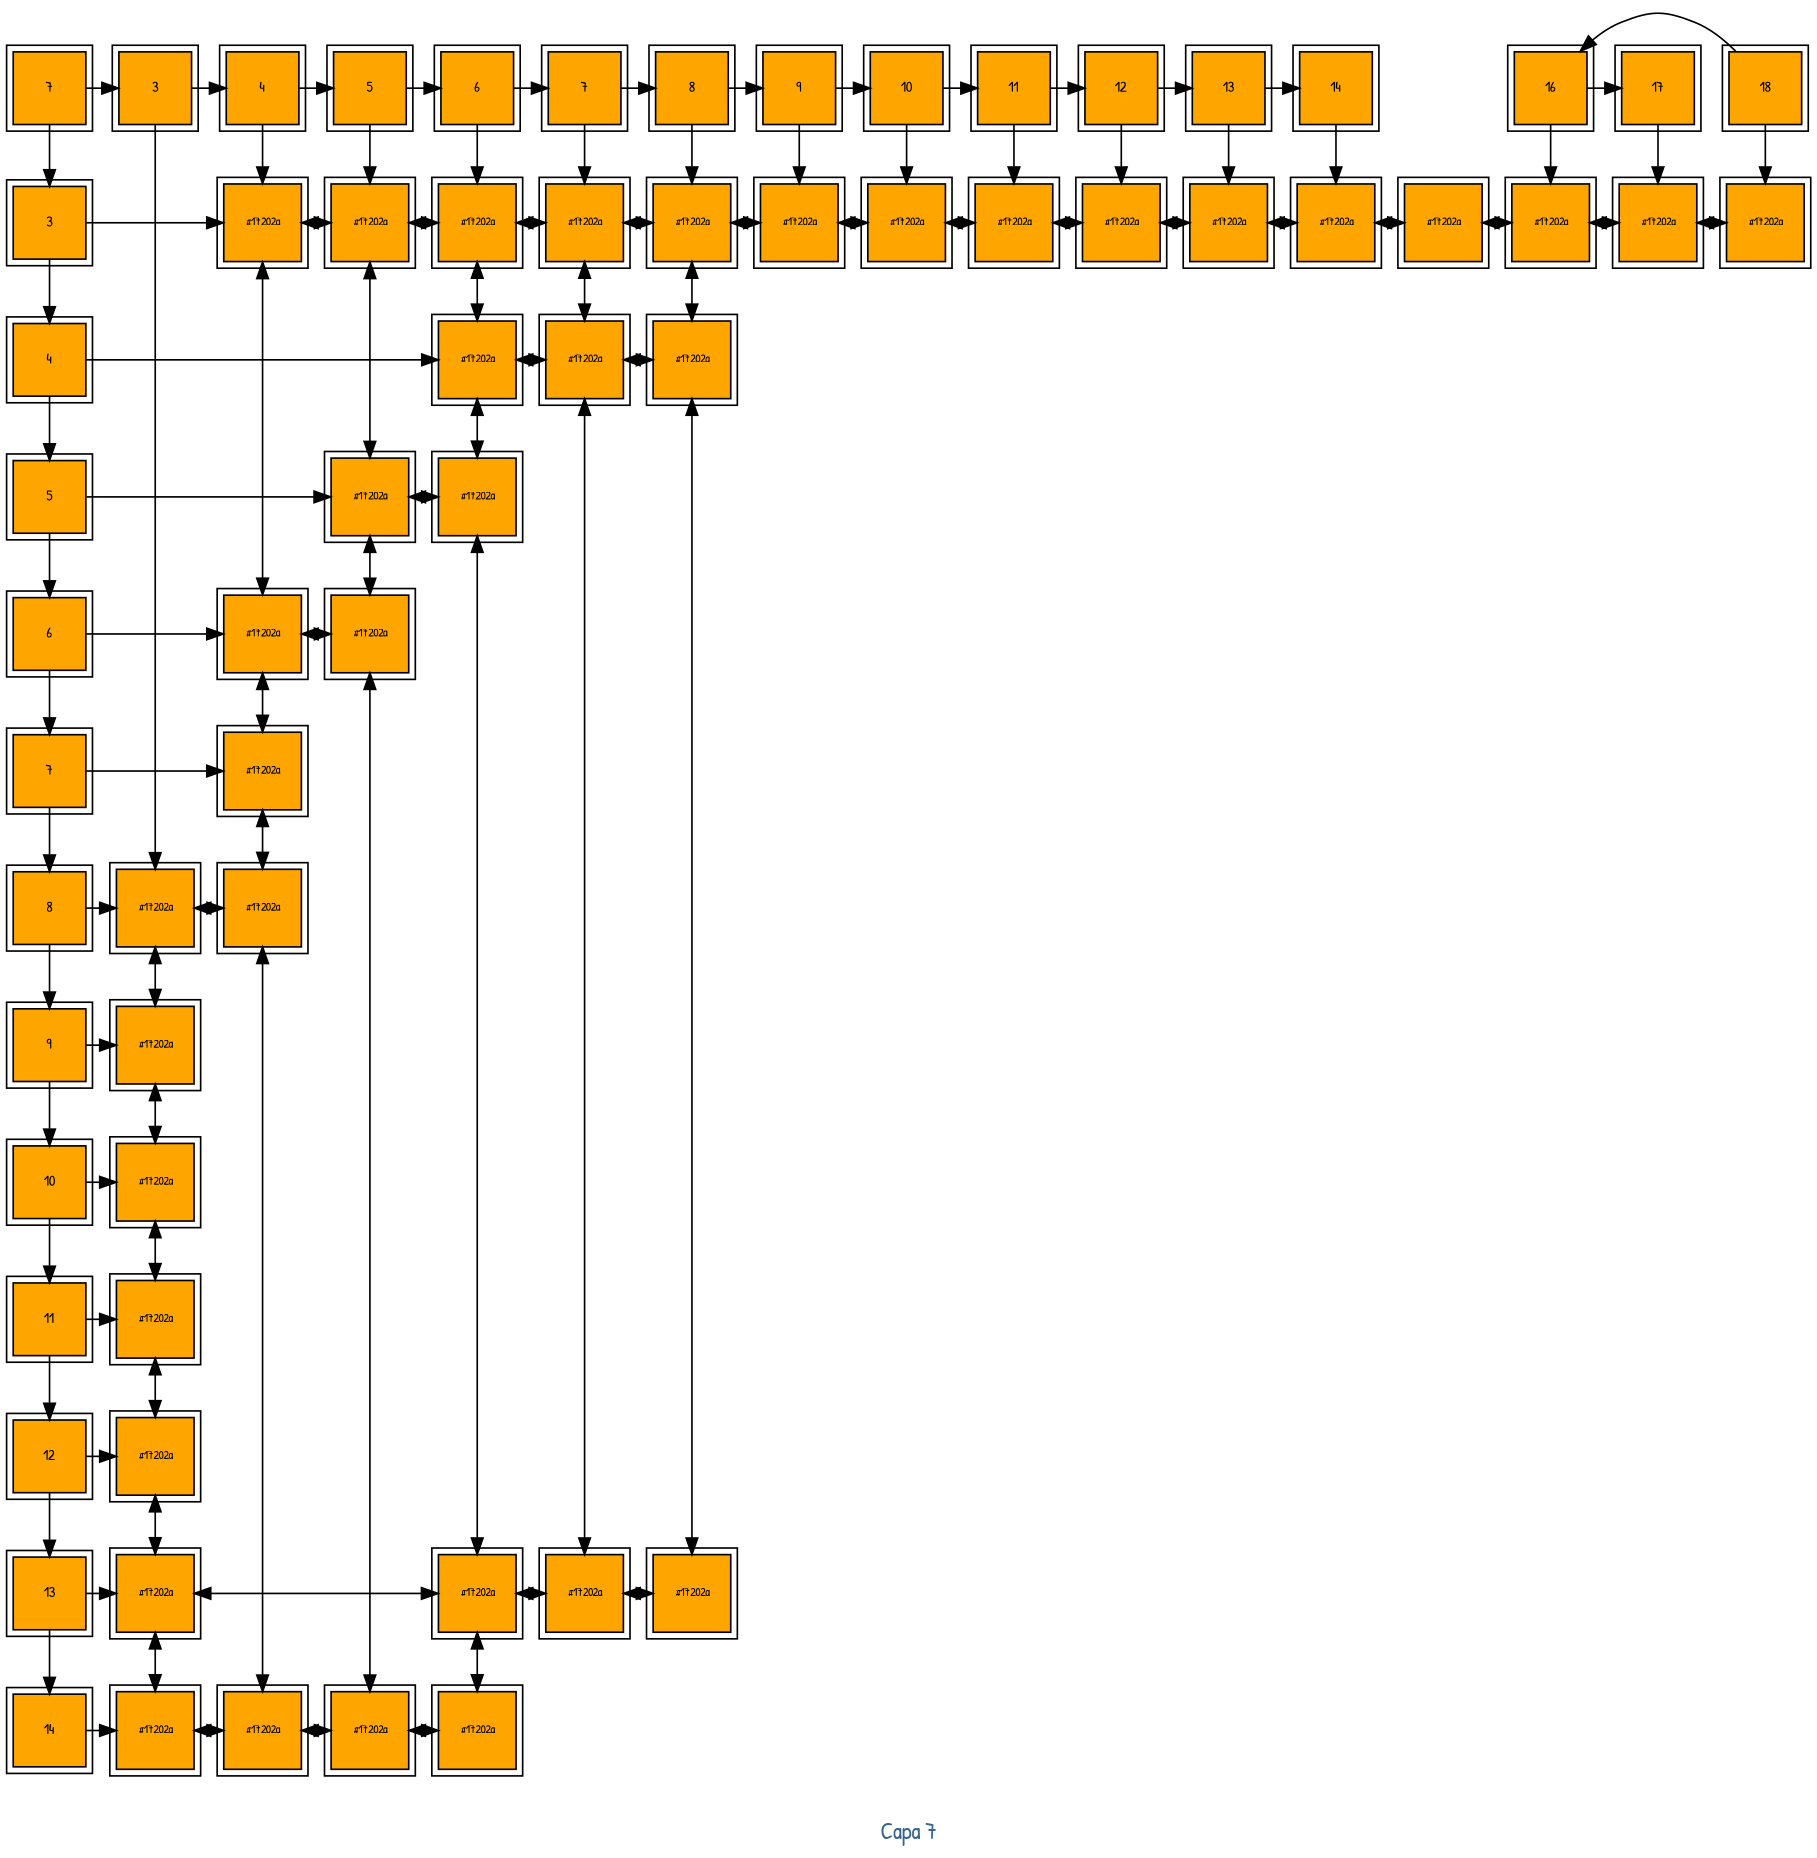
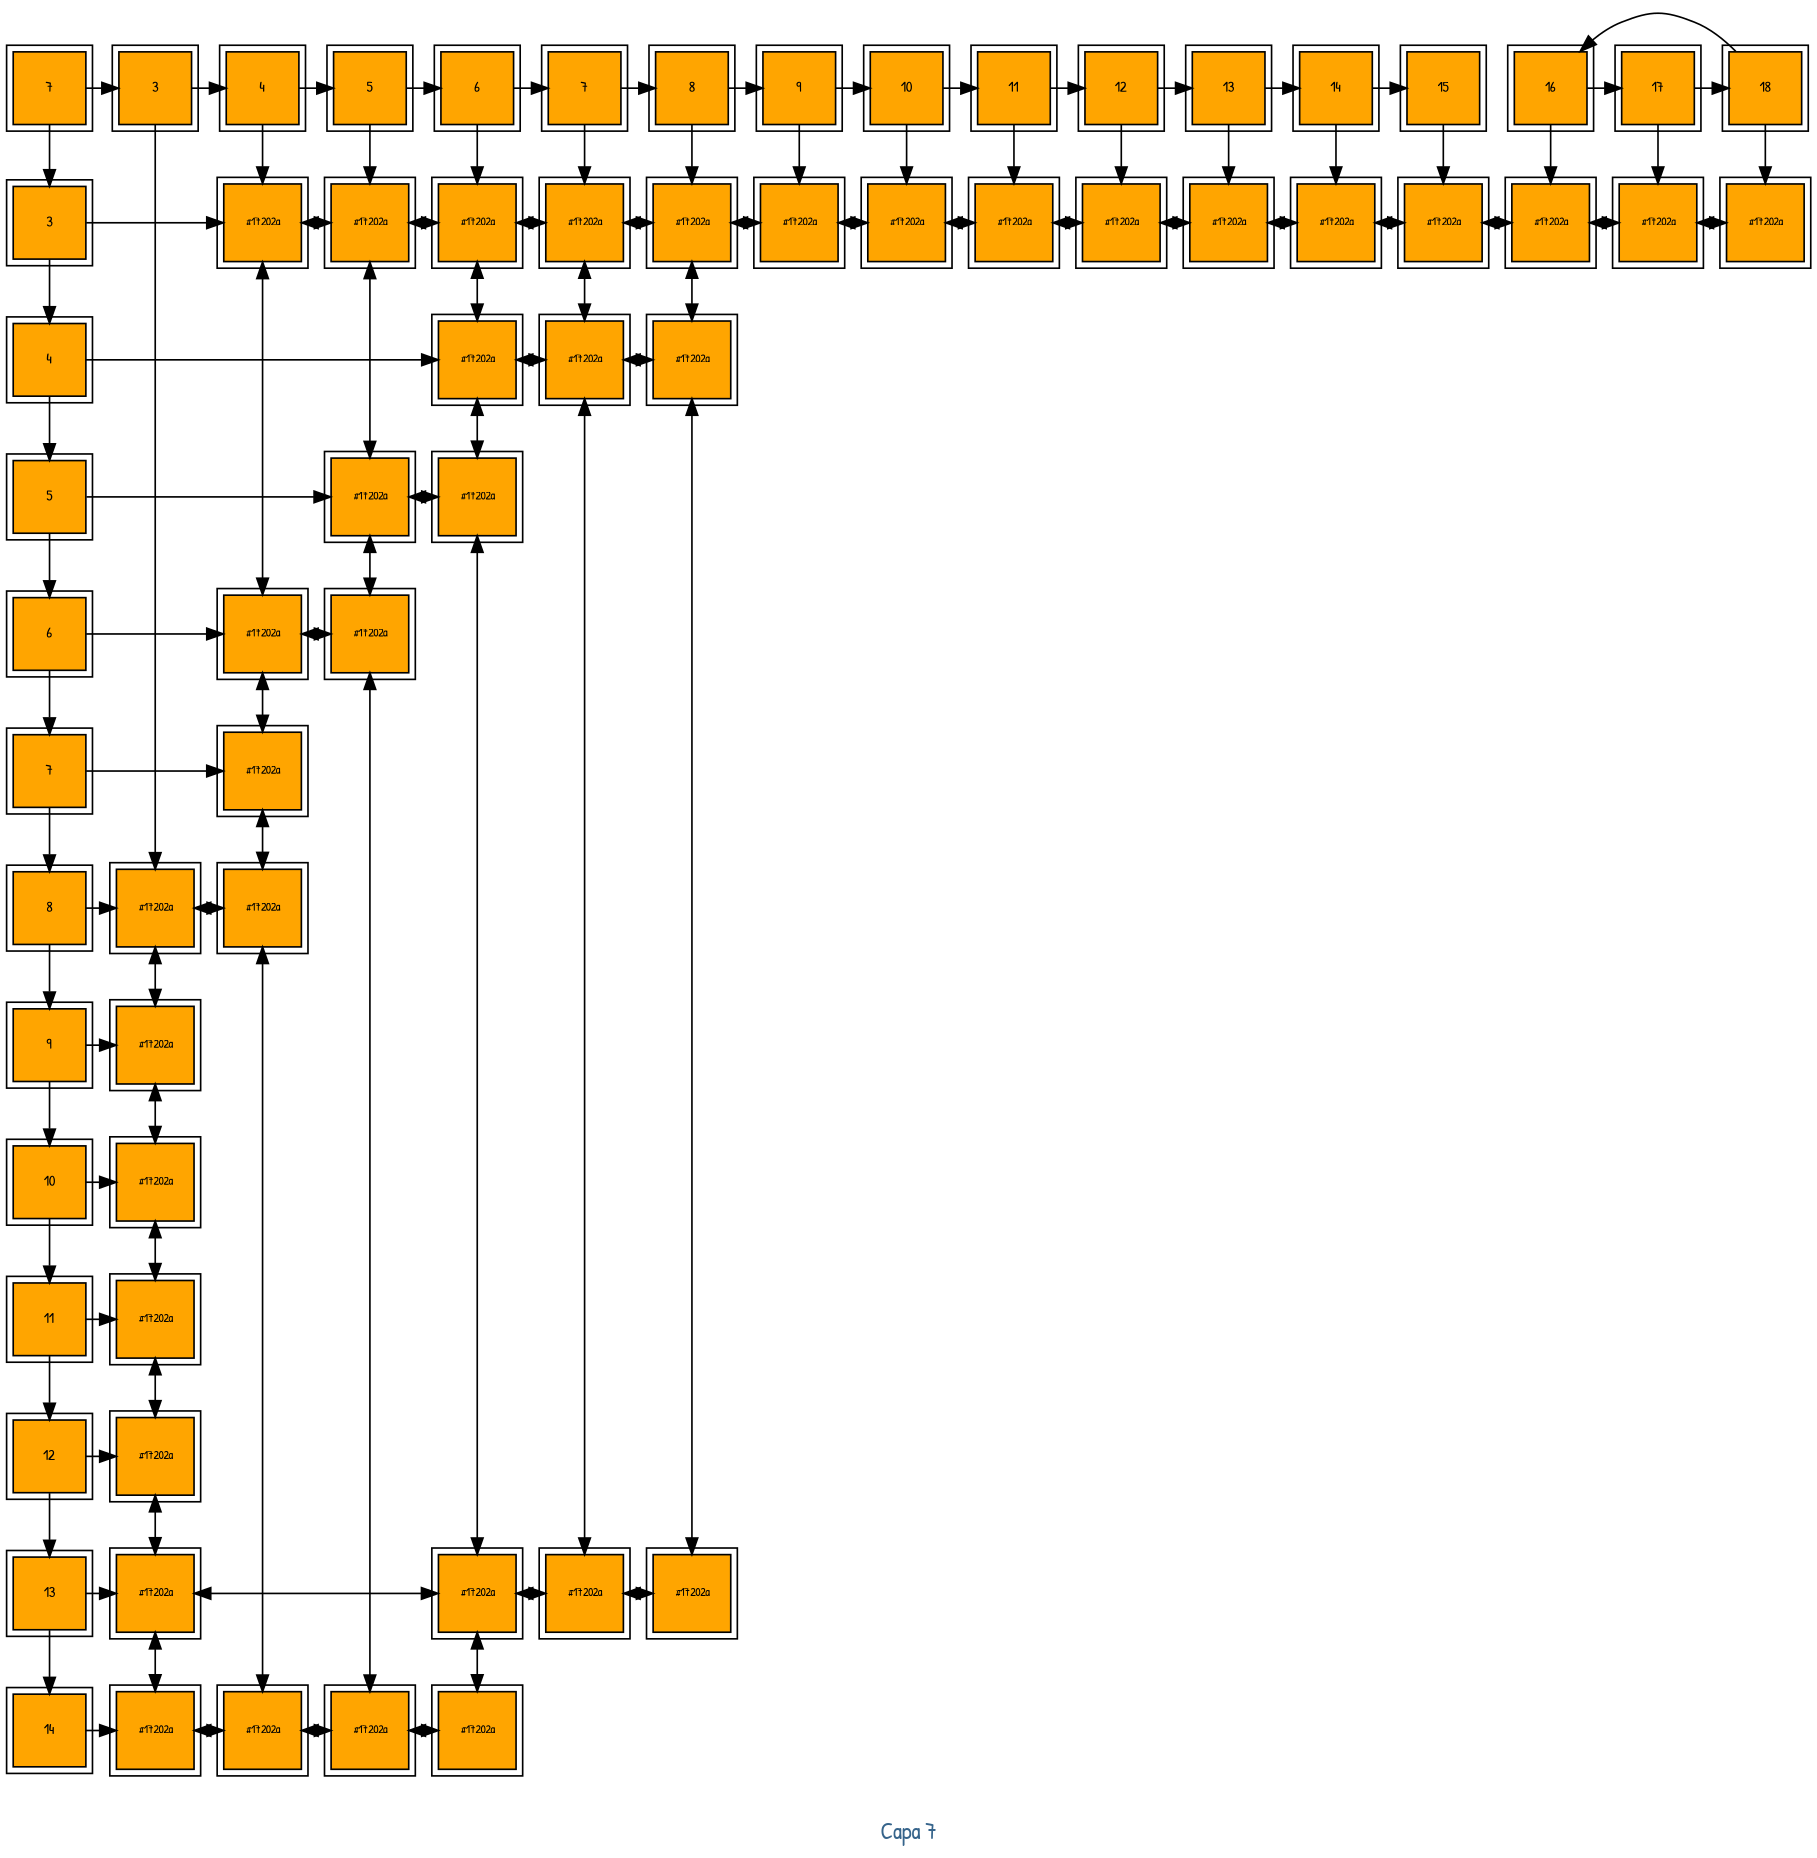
none -> (1443, 88)
none -> (1703, 88)
